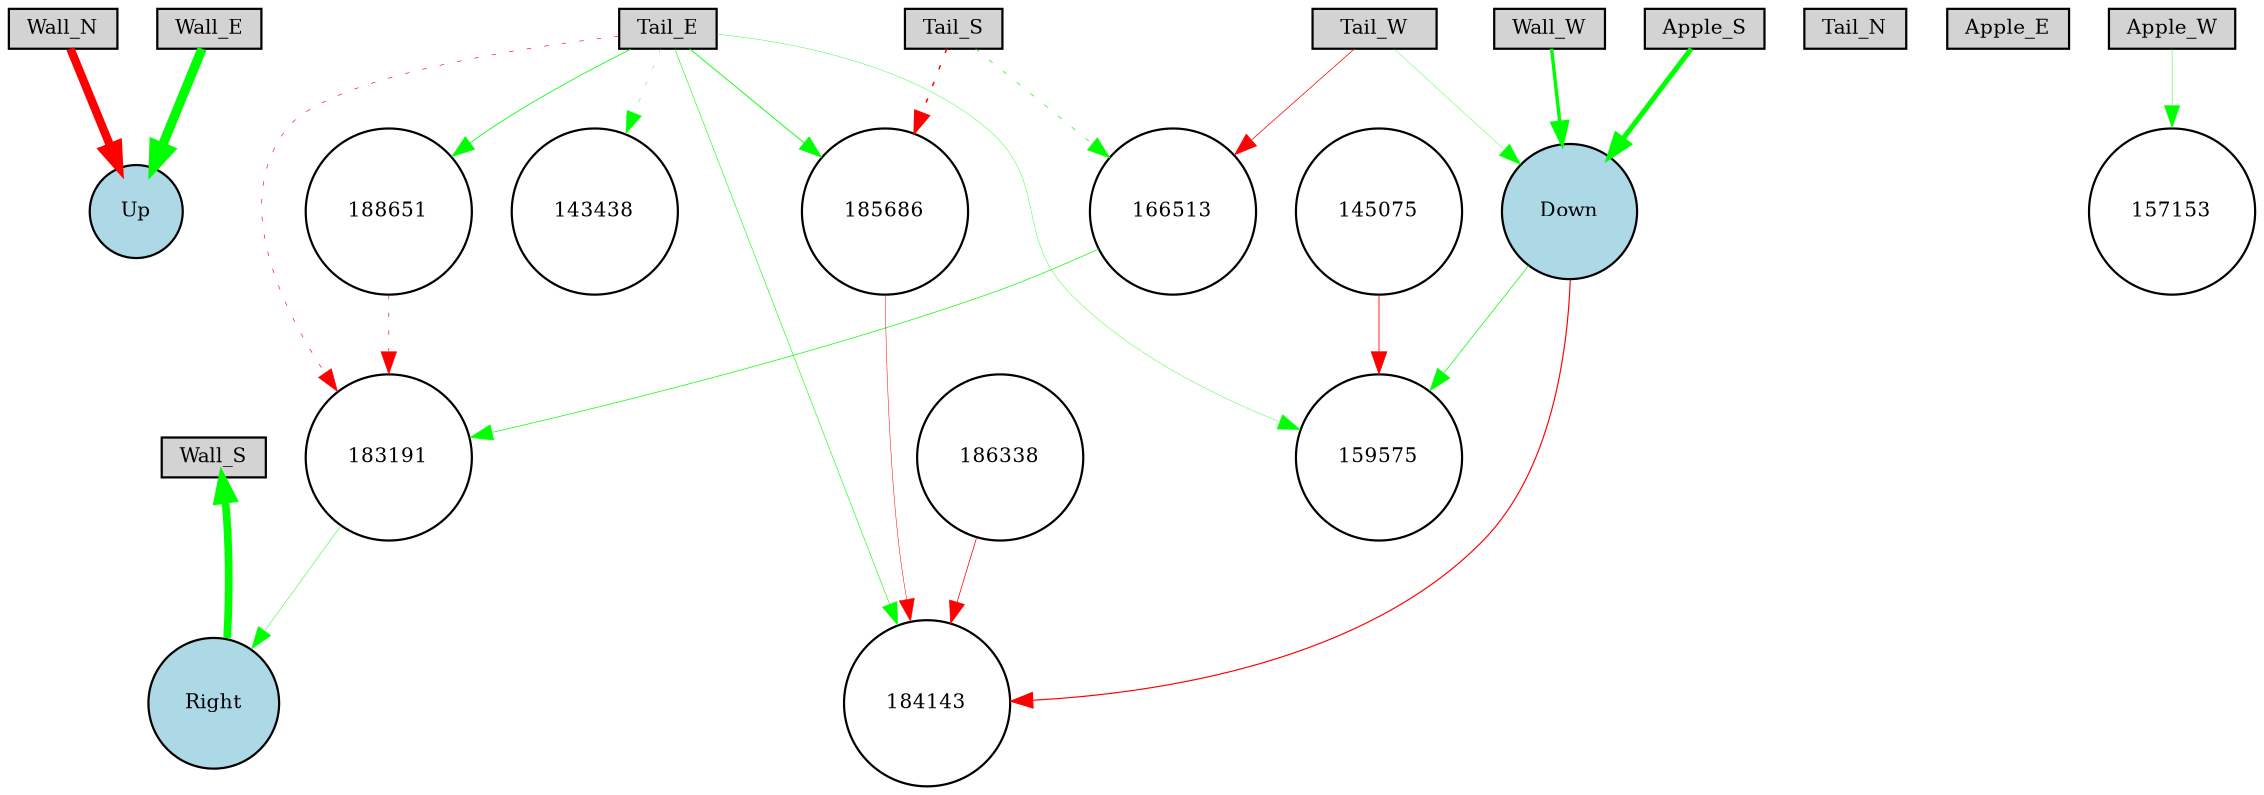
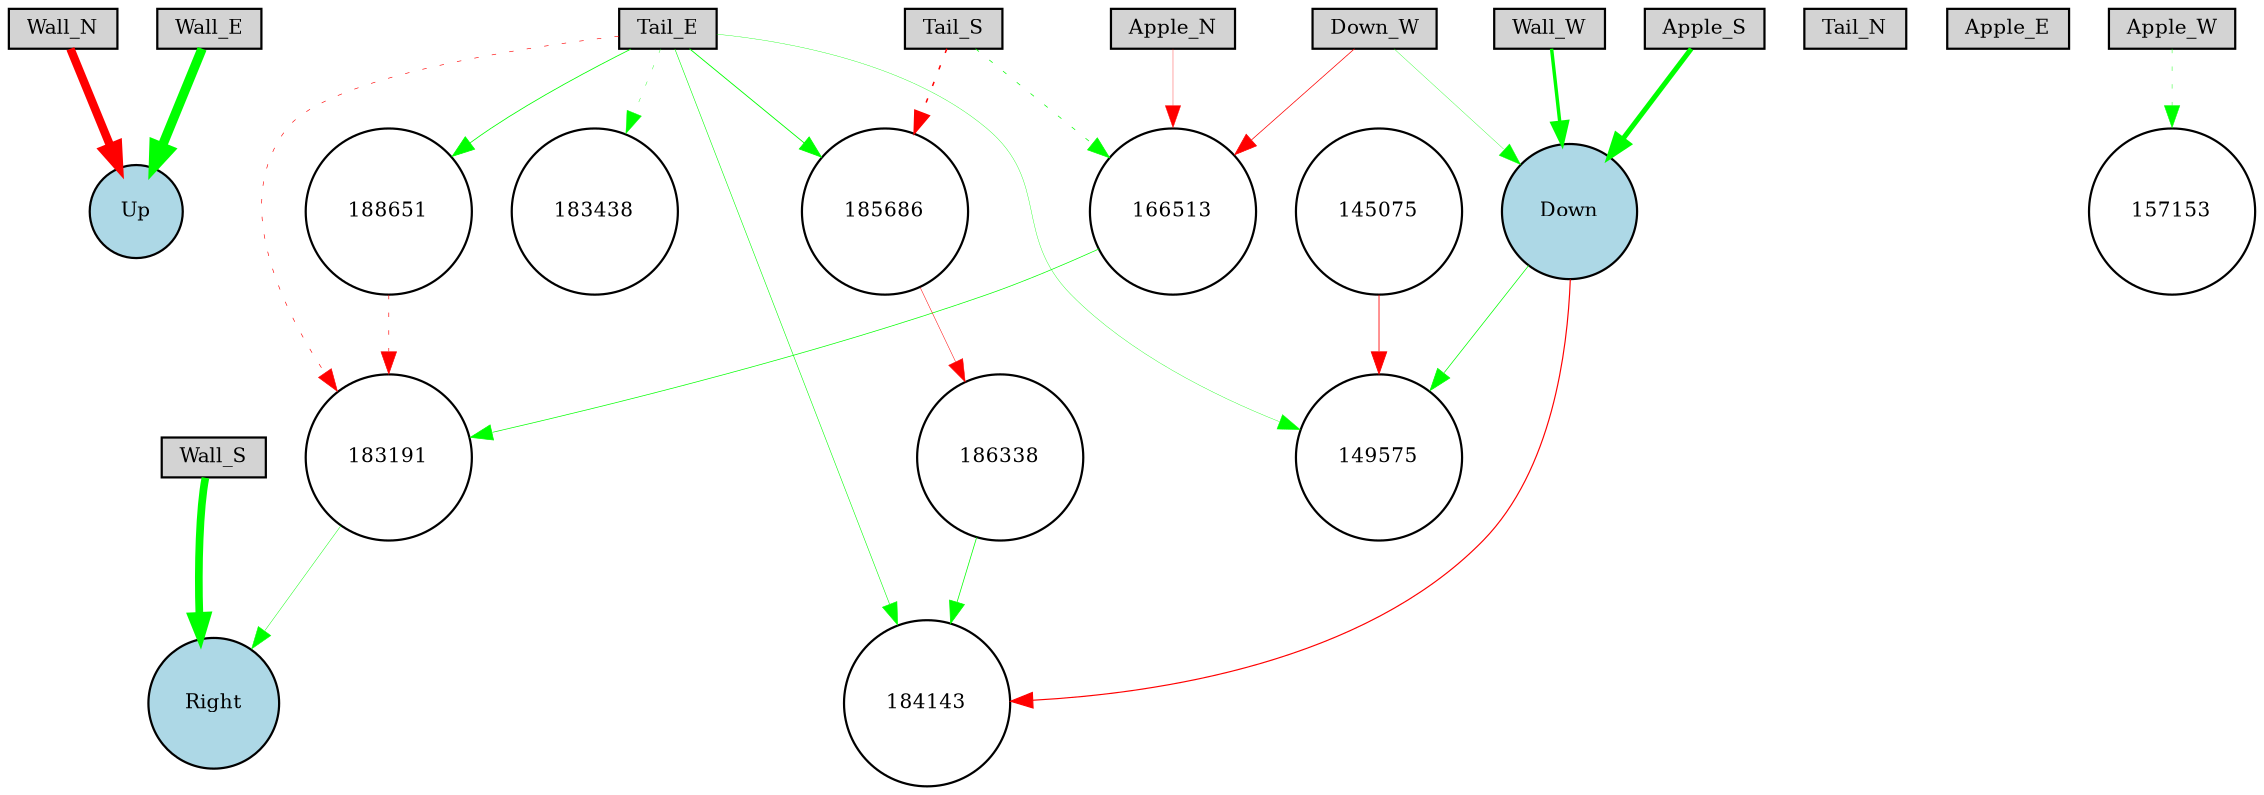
none -> (1173, 29)
(1375, 29) -> (1375, 29)
(2172, 77) -> (2172, 77)
(595, 212) -> (595, 212)
(891, 448) -> (939, 326)
(1379, 457) -> (1379, 457)
(229, 569) -> (199, 547)
(967, 570) -> (967, 570)
